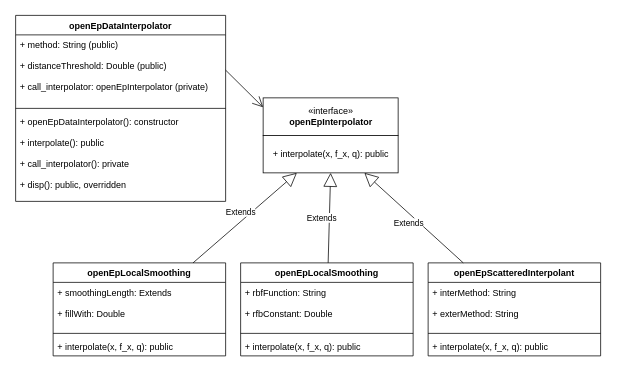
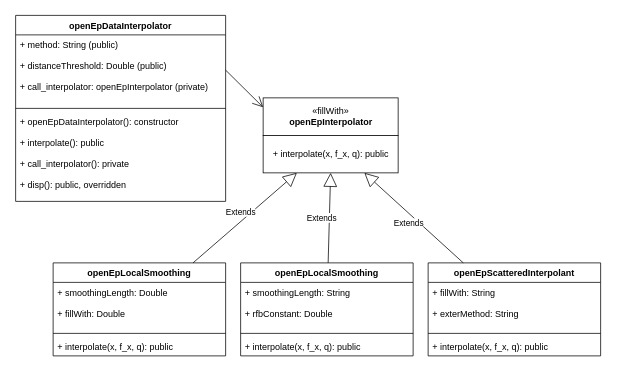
(331, 117) -> (331, 117)
(118, 293) -> (114, 293)
(292, 293) -> (302, 293)
(479, 293) -> (468, 293)
